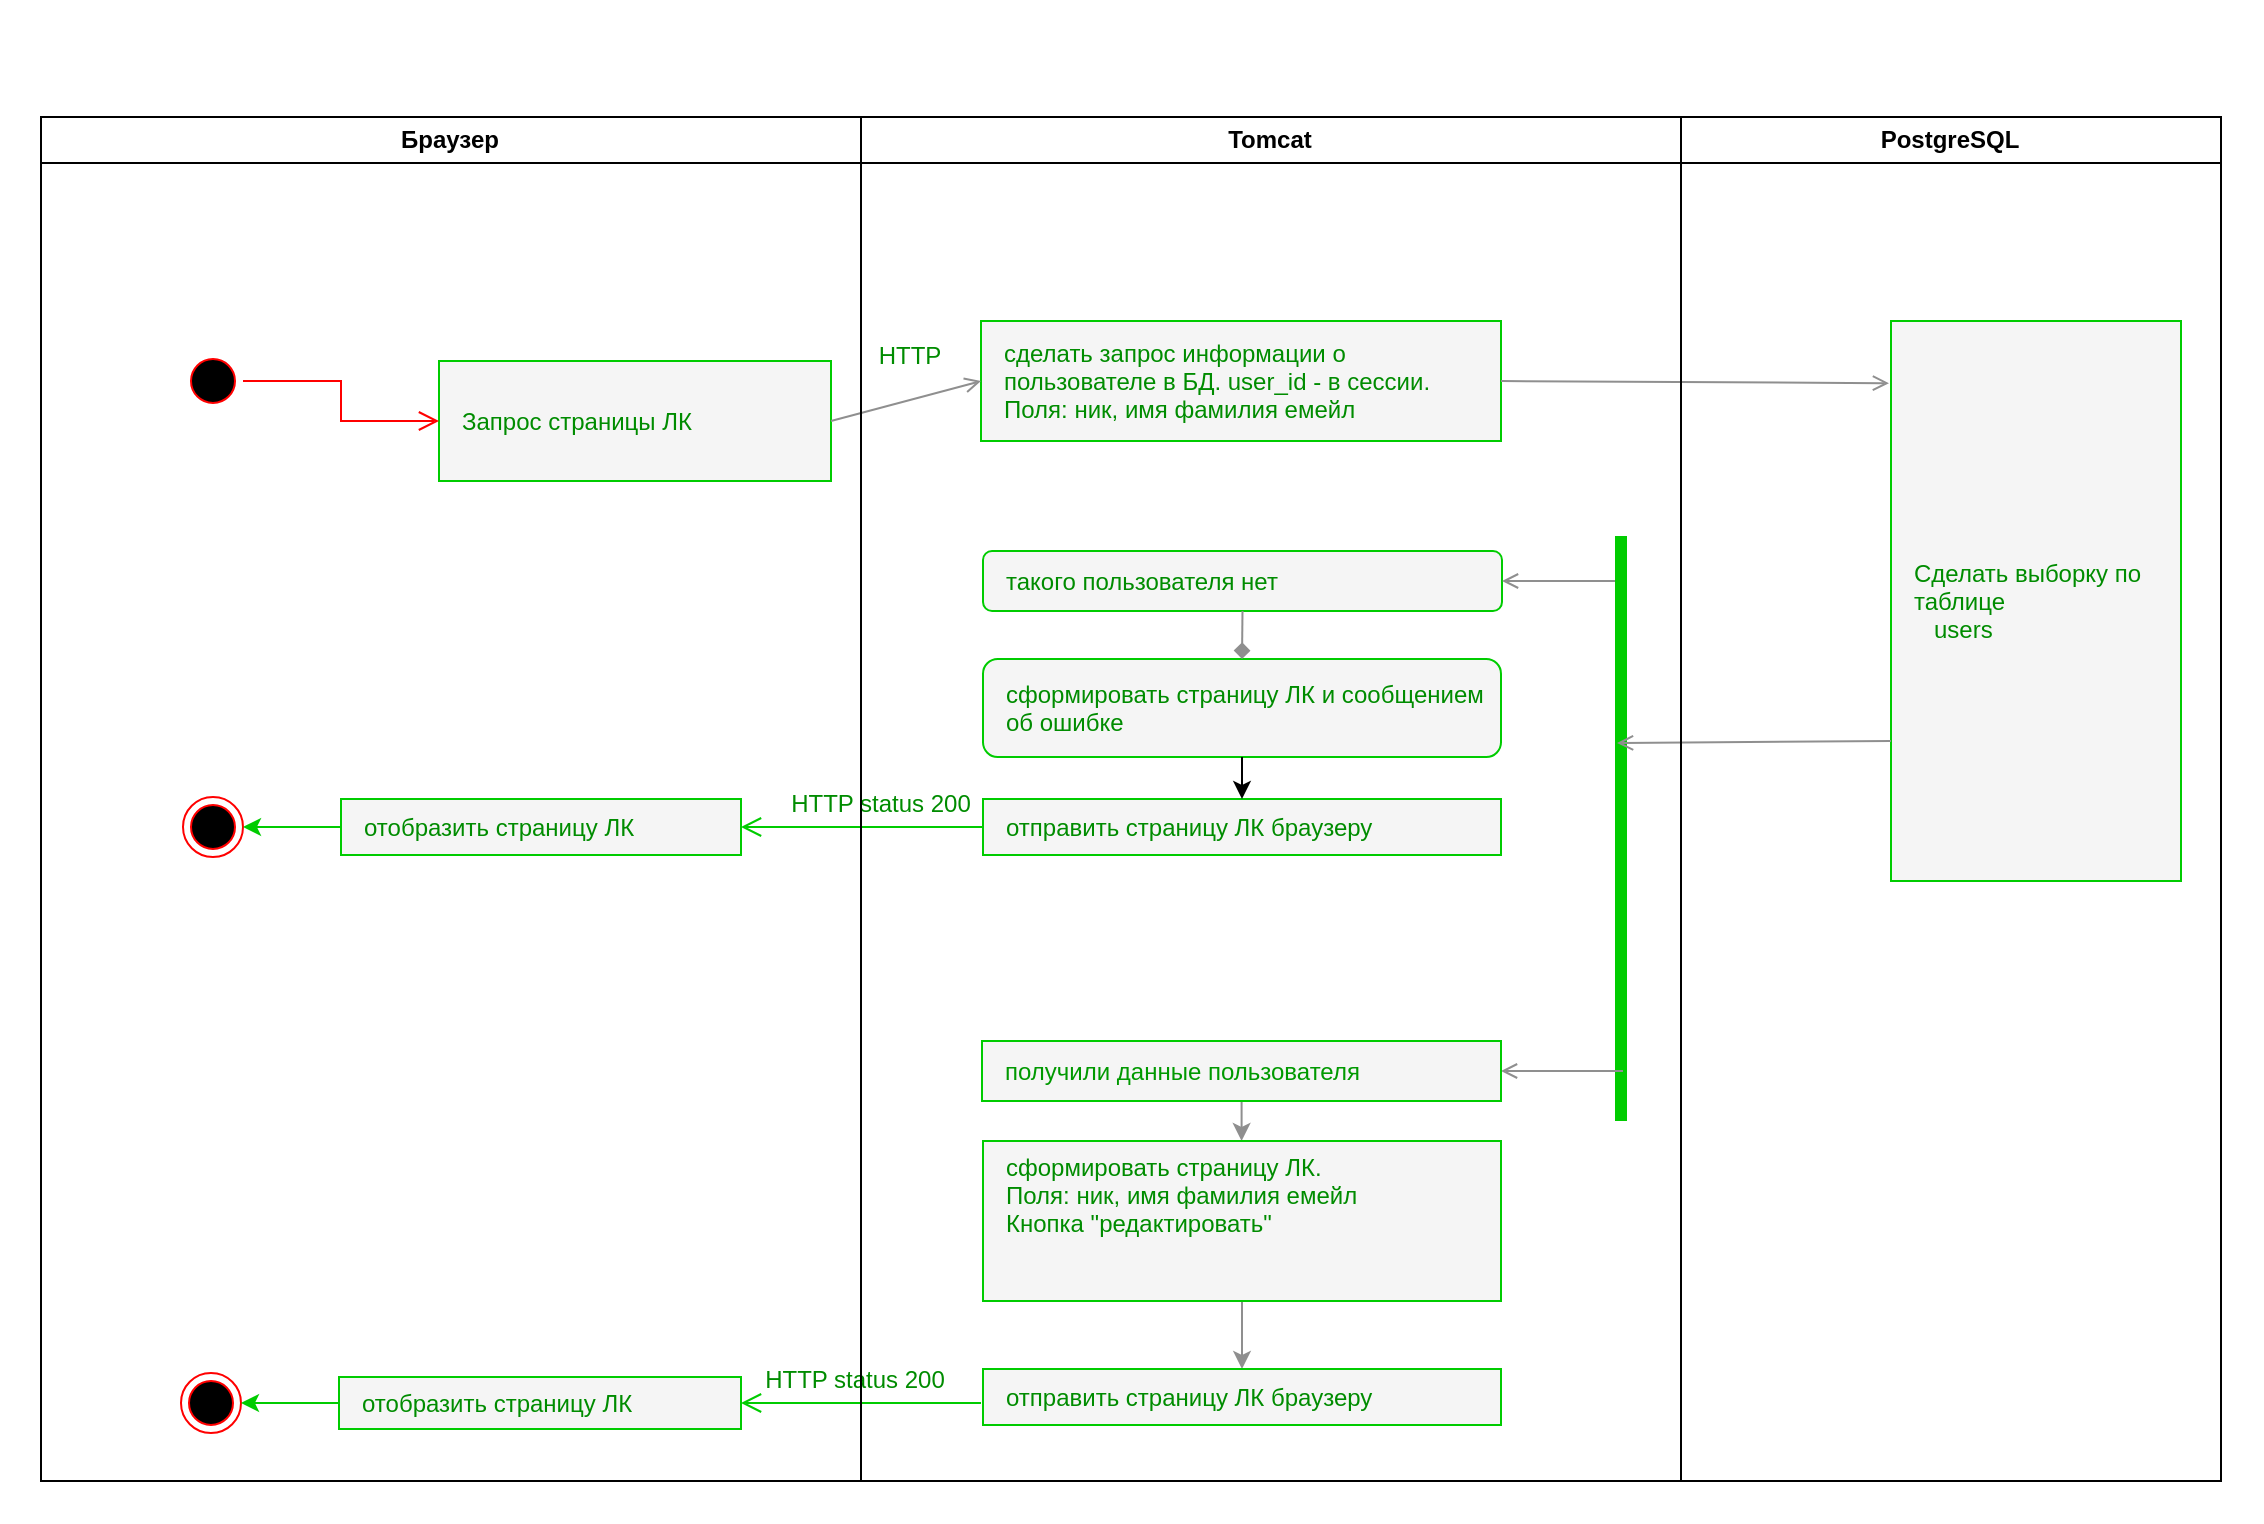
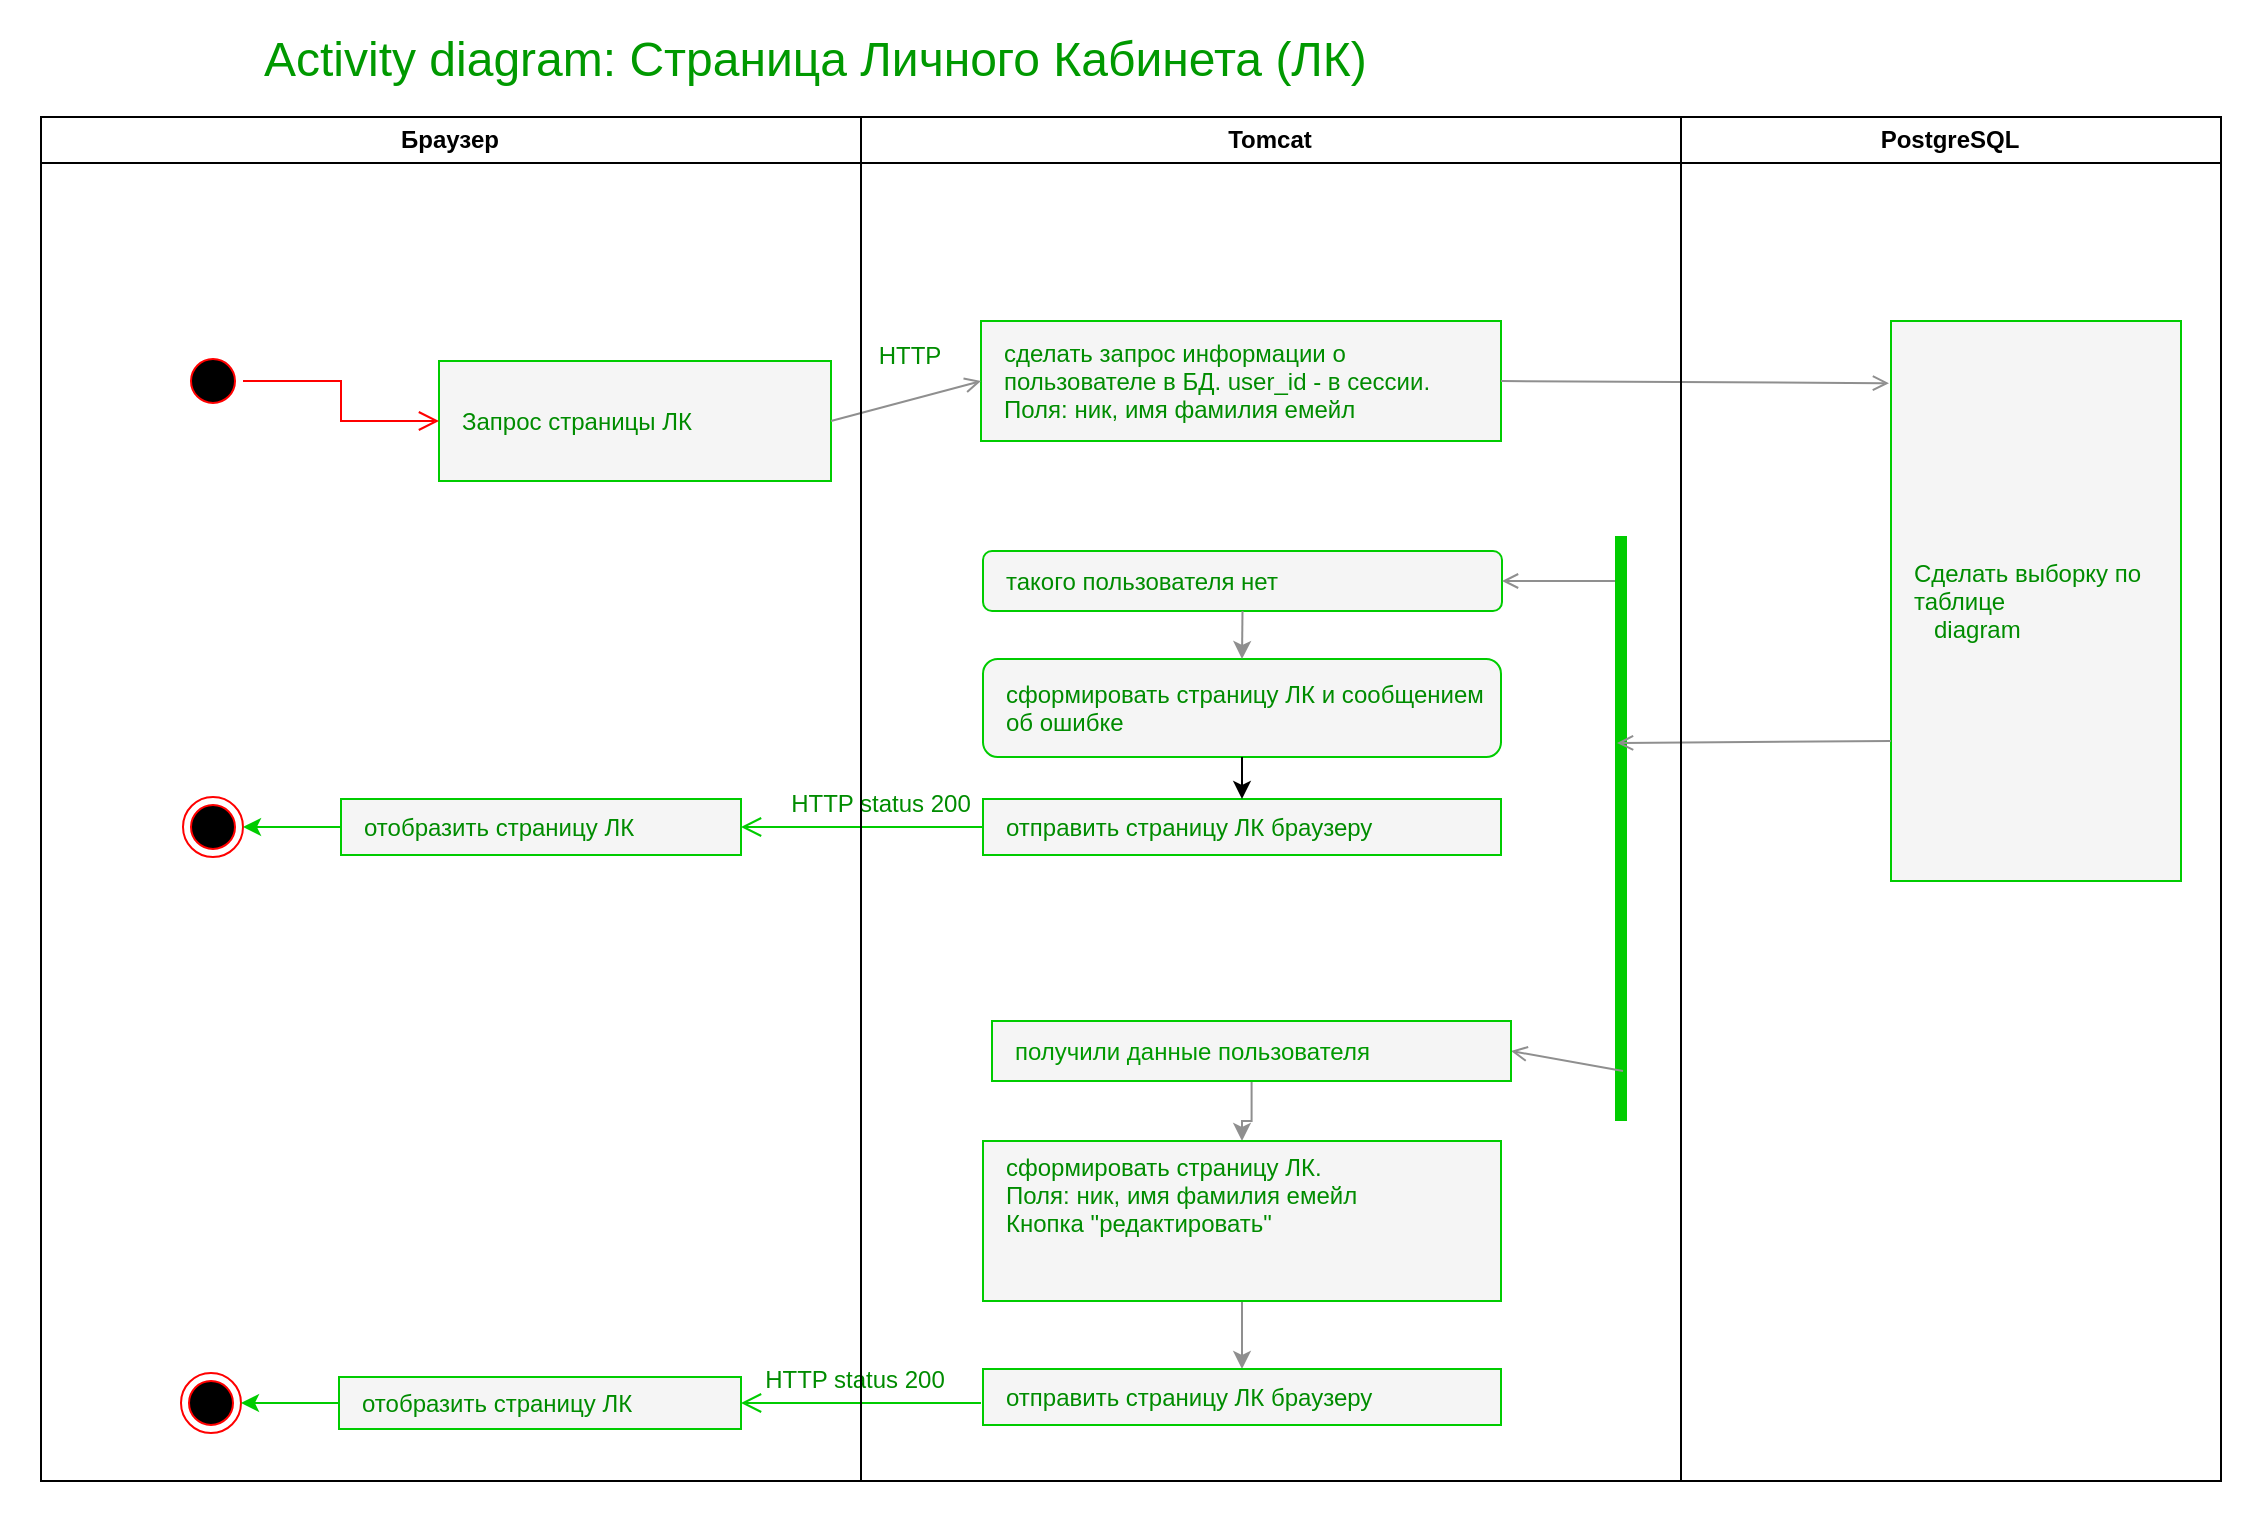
none -> (1151, 61)
(2029, 574) -> (2029, 574)
(1242, 643) -> (1242, 644)
(1242, 1071) -> (1252, 1051)
